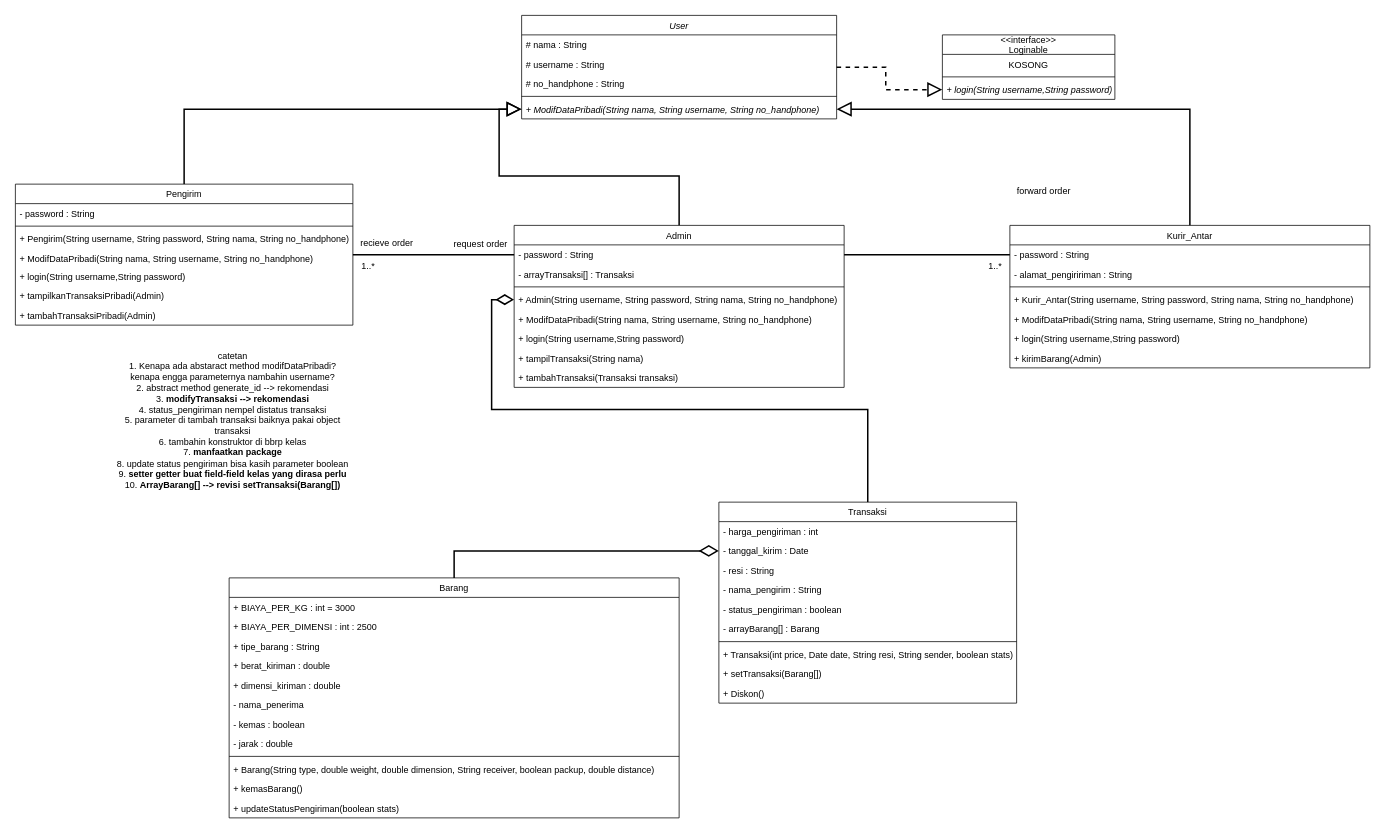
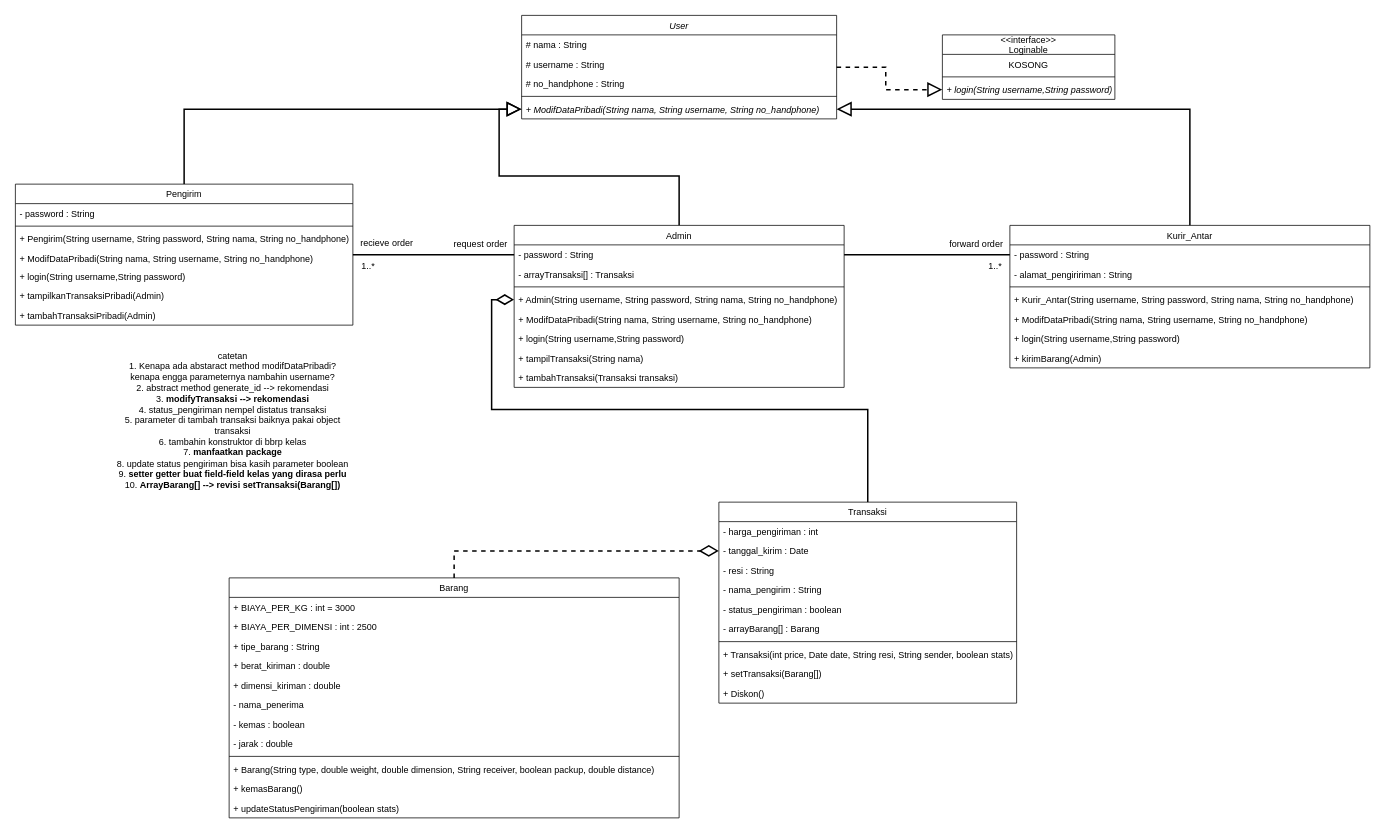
(1044, 192) -> (976, 244)
(563, 551) -> (563, 551)
